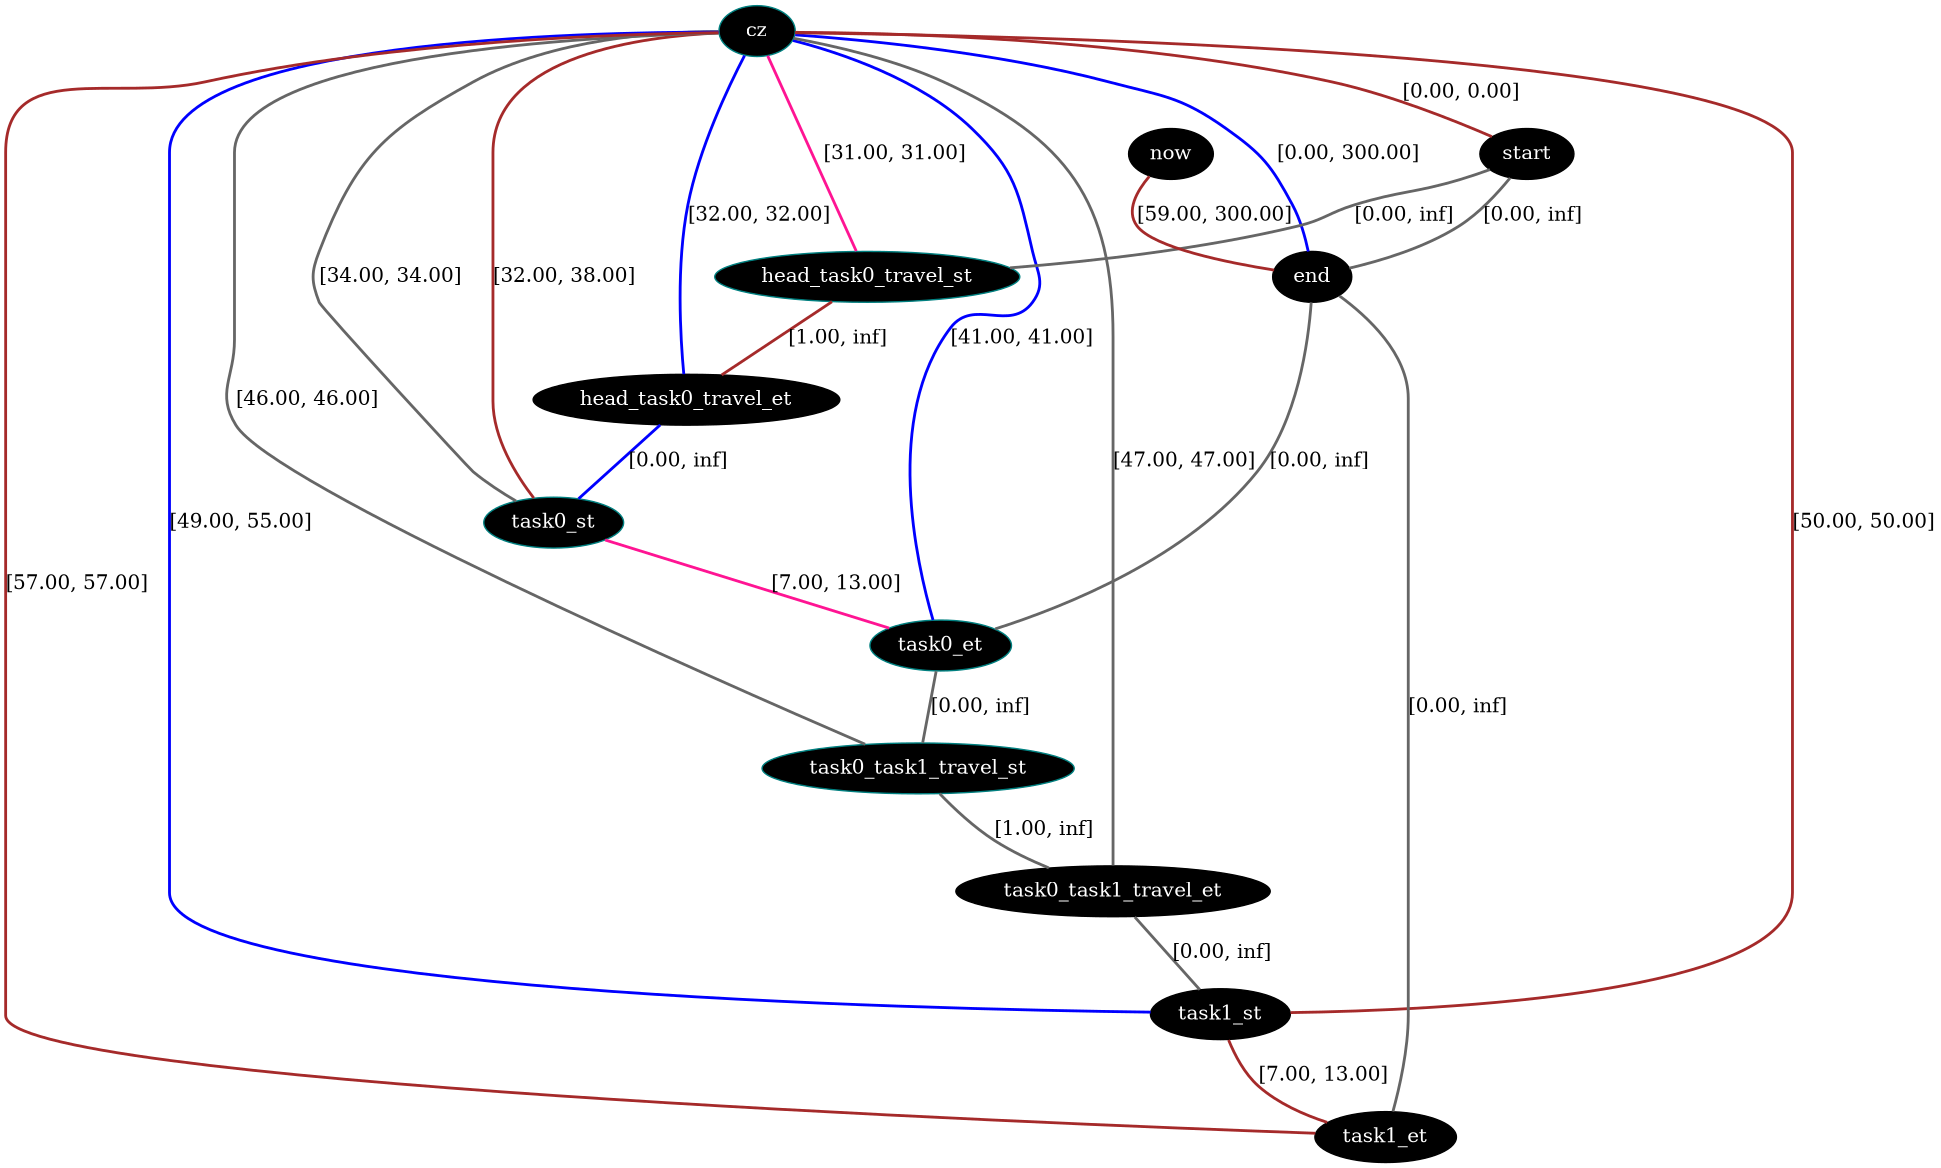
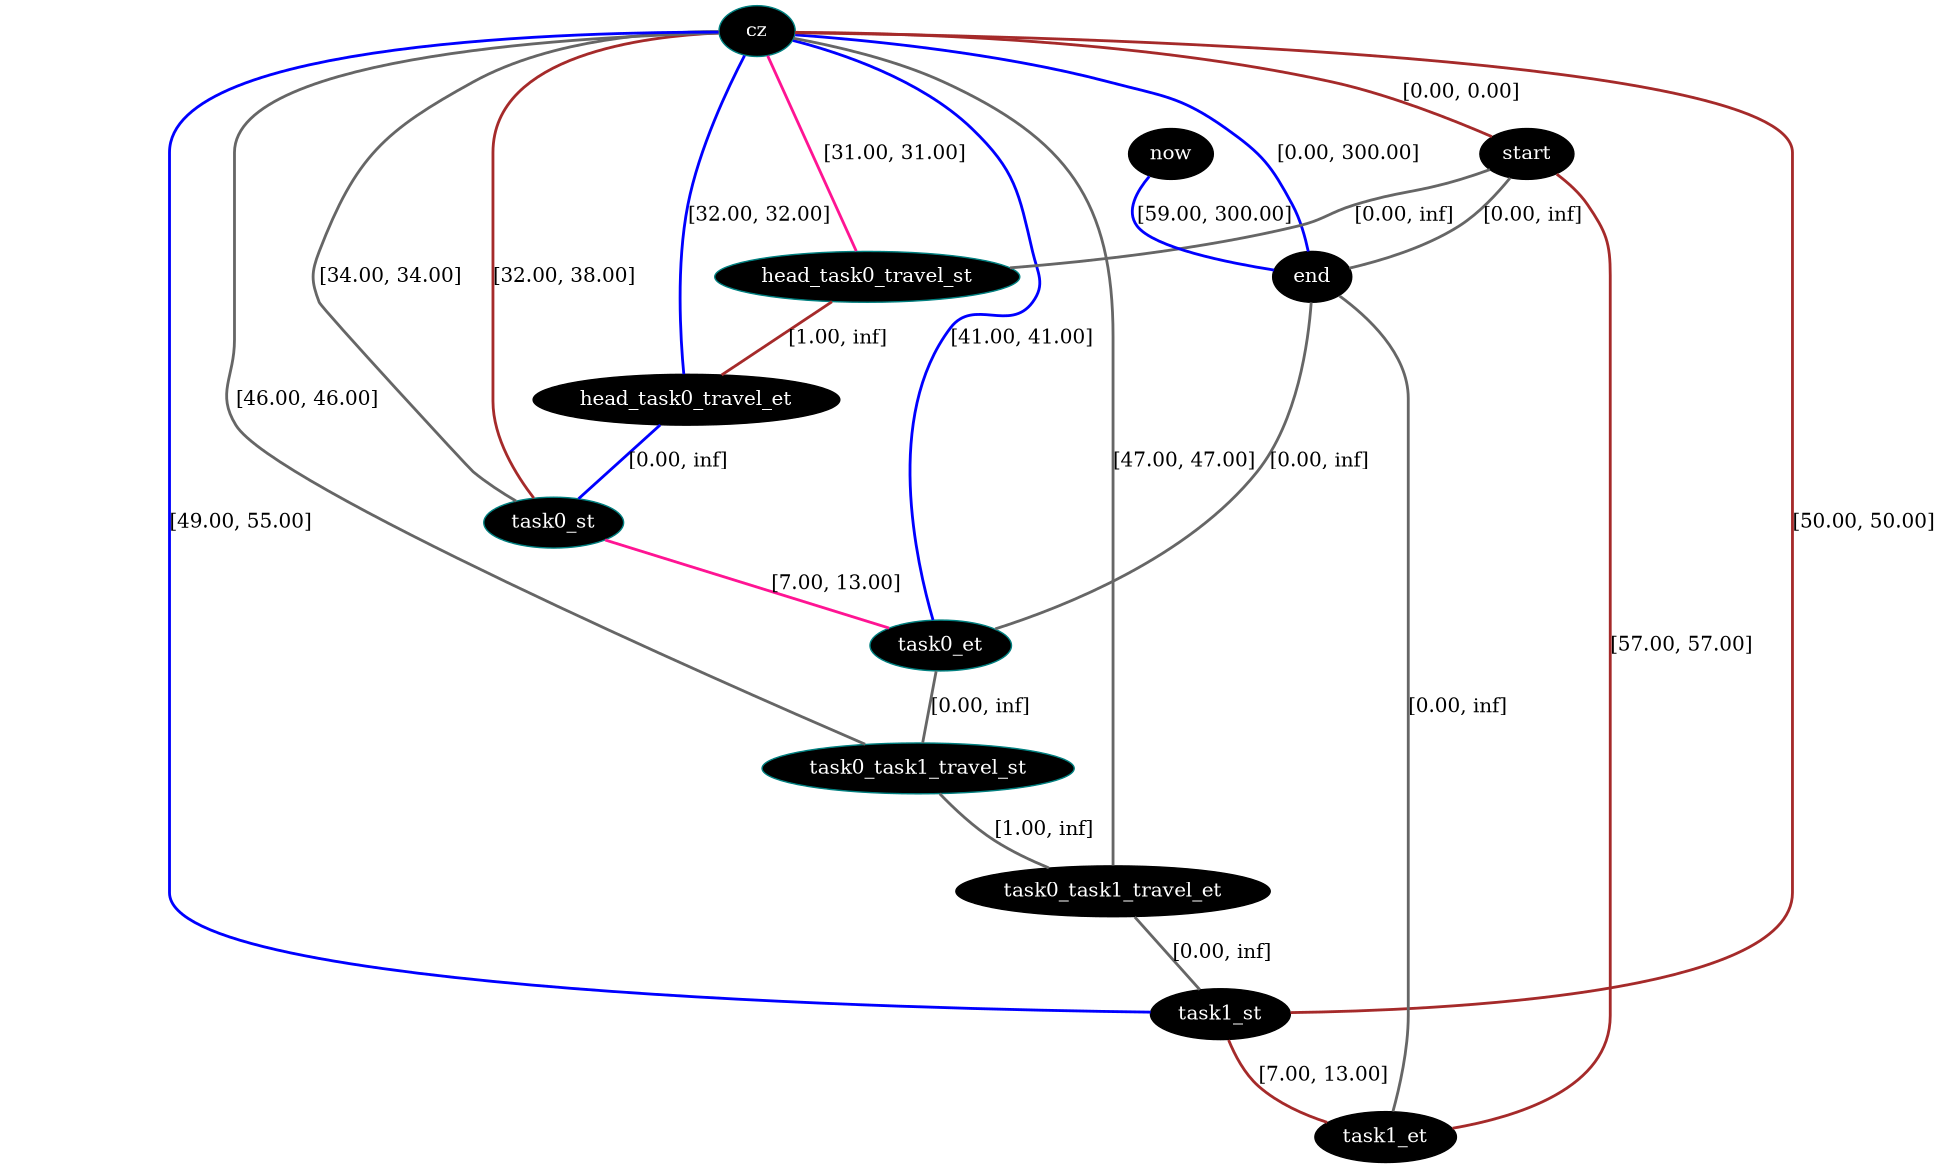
(1162, 242) -> (1162, 242)
(6, 867) -> (1610, 691)
